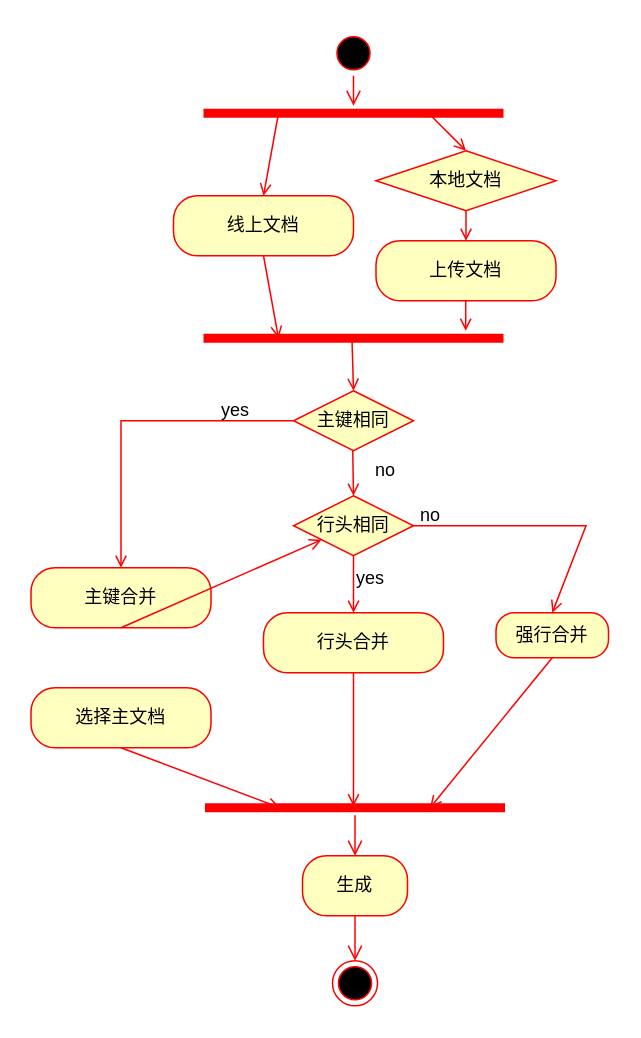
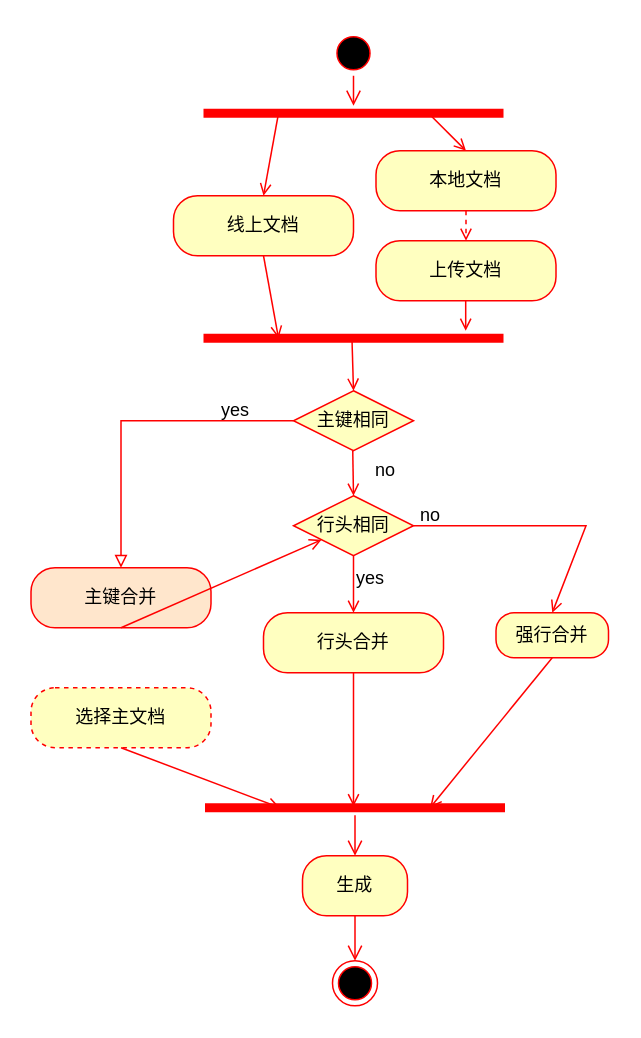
(466, 181) -> (466, 181)
(466, 224) -> (466, 224)
(121, 558) -> (121, 554)
(121, 598) -> (121, 598)
(121, 718) -> (121, 718)
